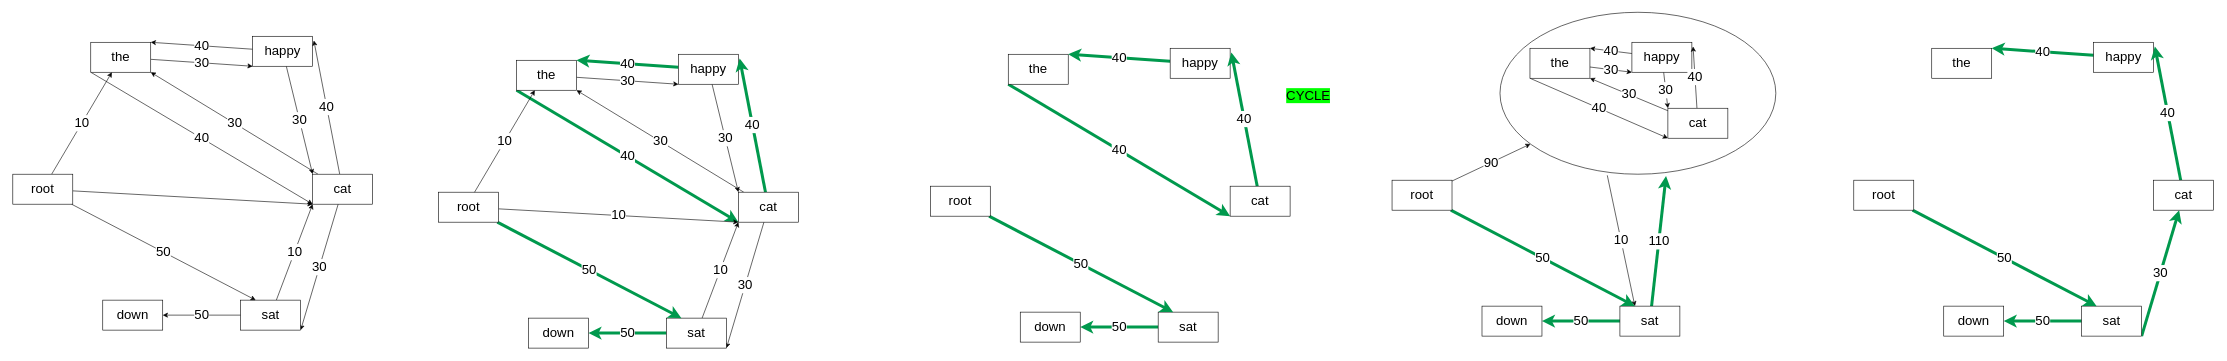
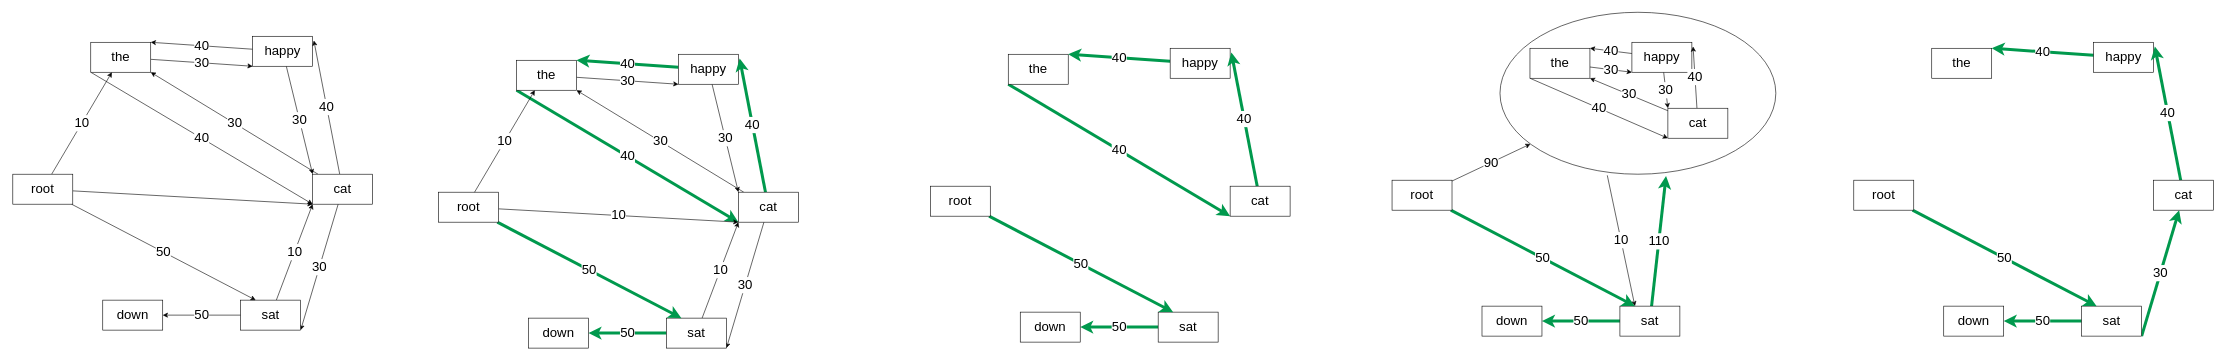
(1308, 96) -> none
